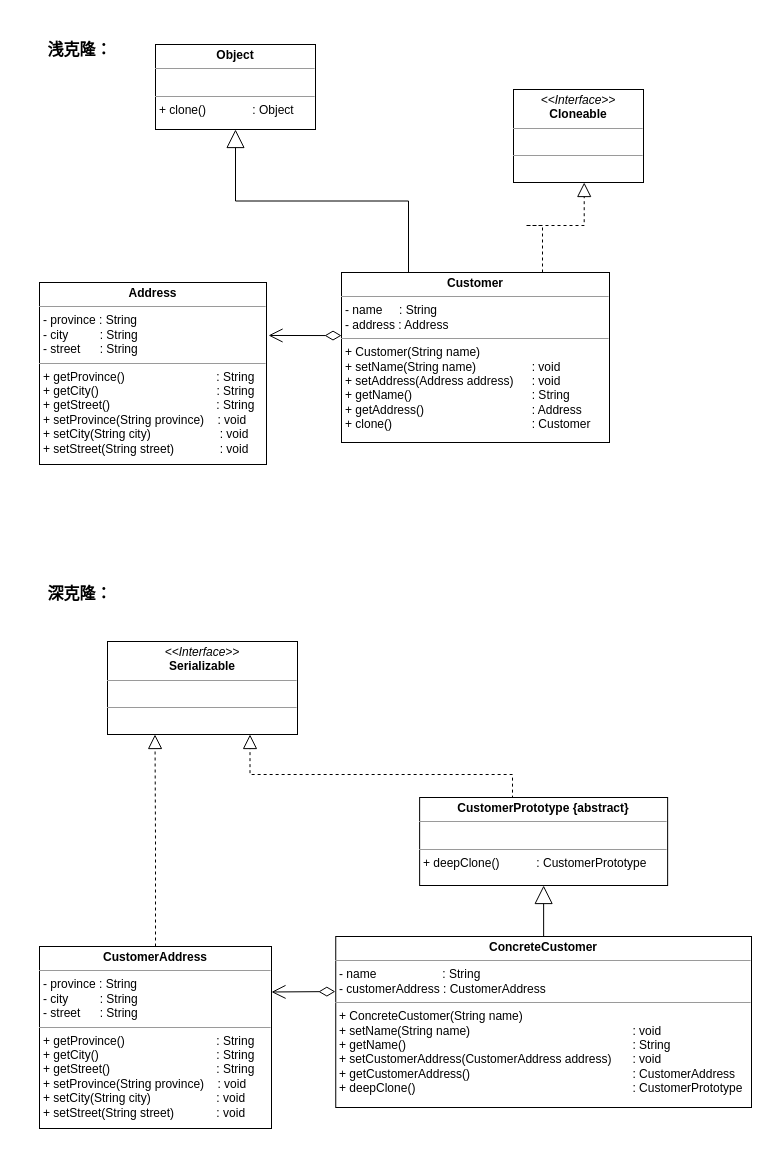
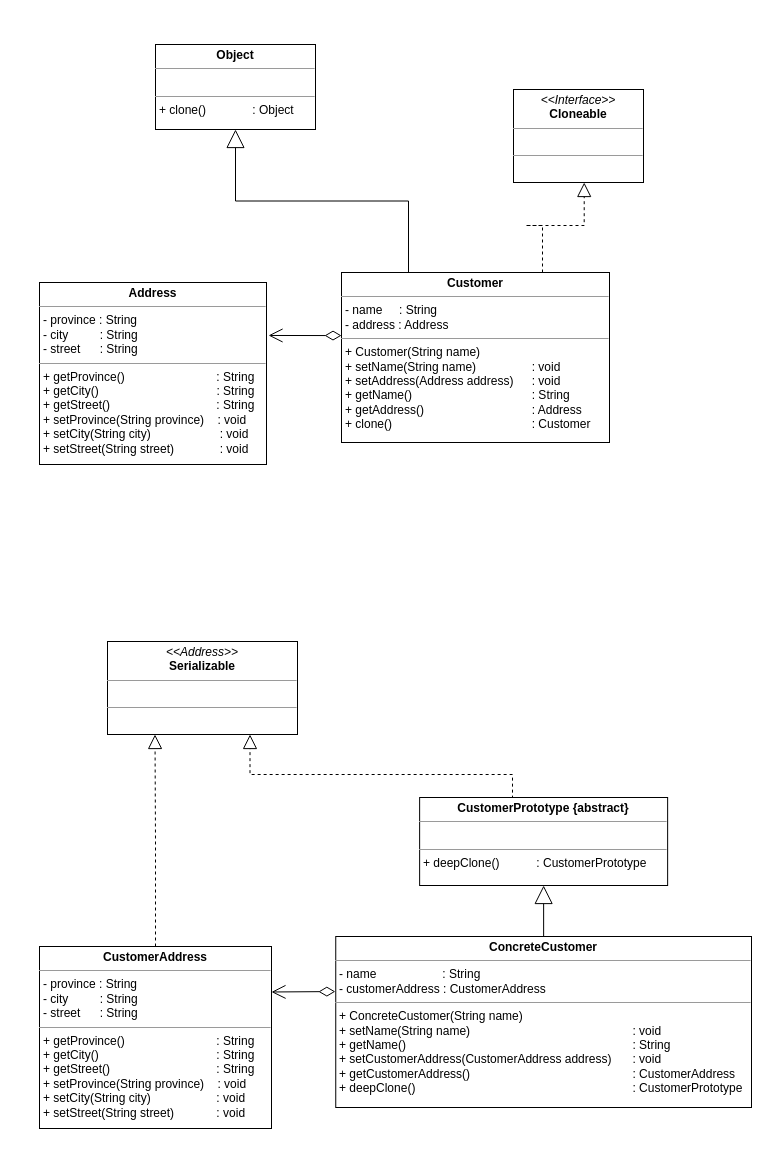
(80, 49) -> none
(80, 593) -> none
(151, 656) -> (144, 656)
